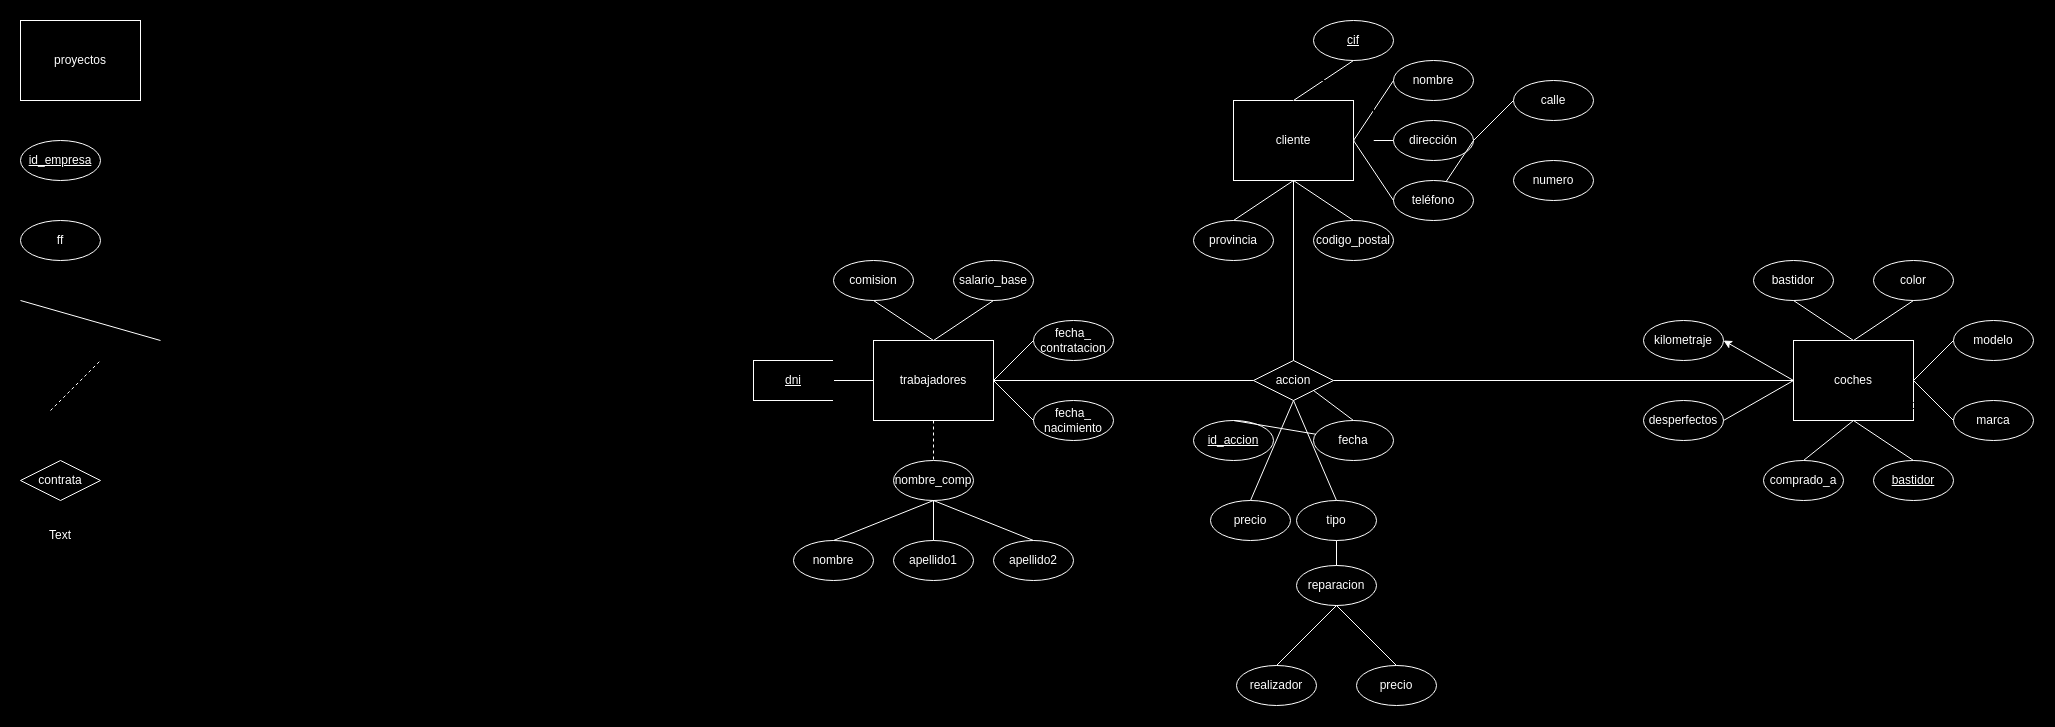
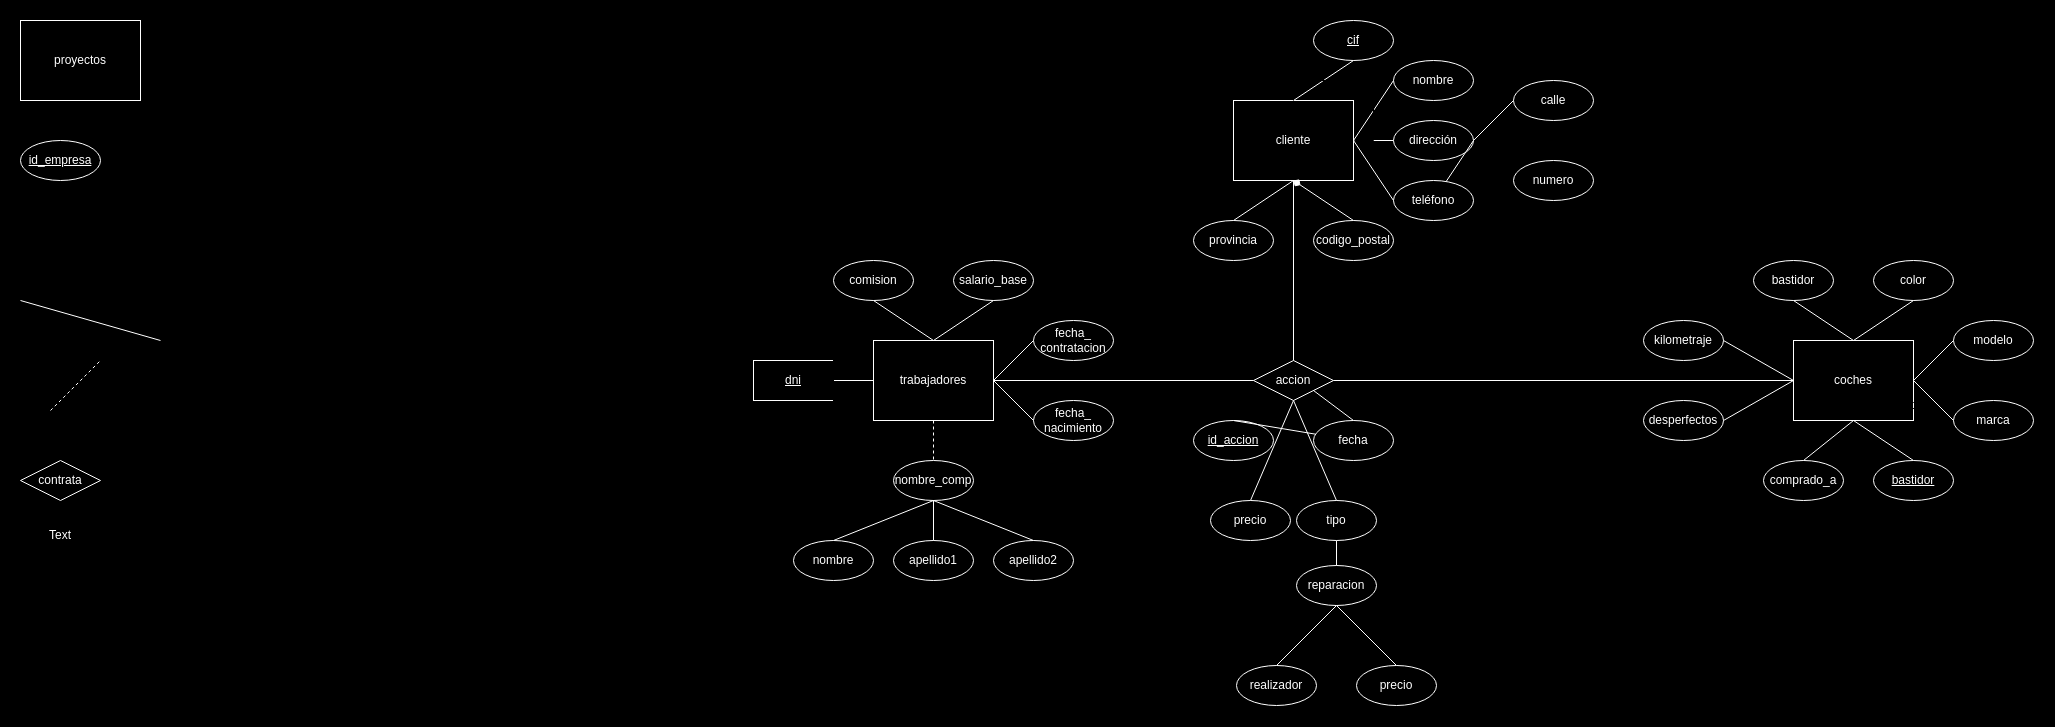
(1298, 183) -> (1301, 185)
(61, 241) -> none
(1730, 344) -> (1727, 343)
